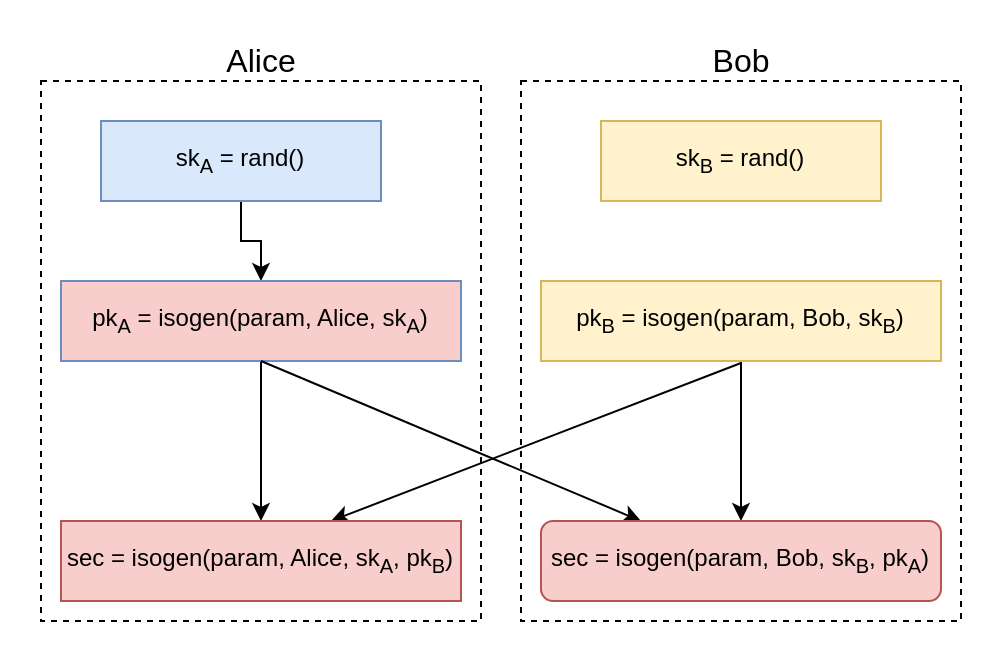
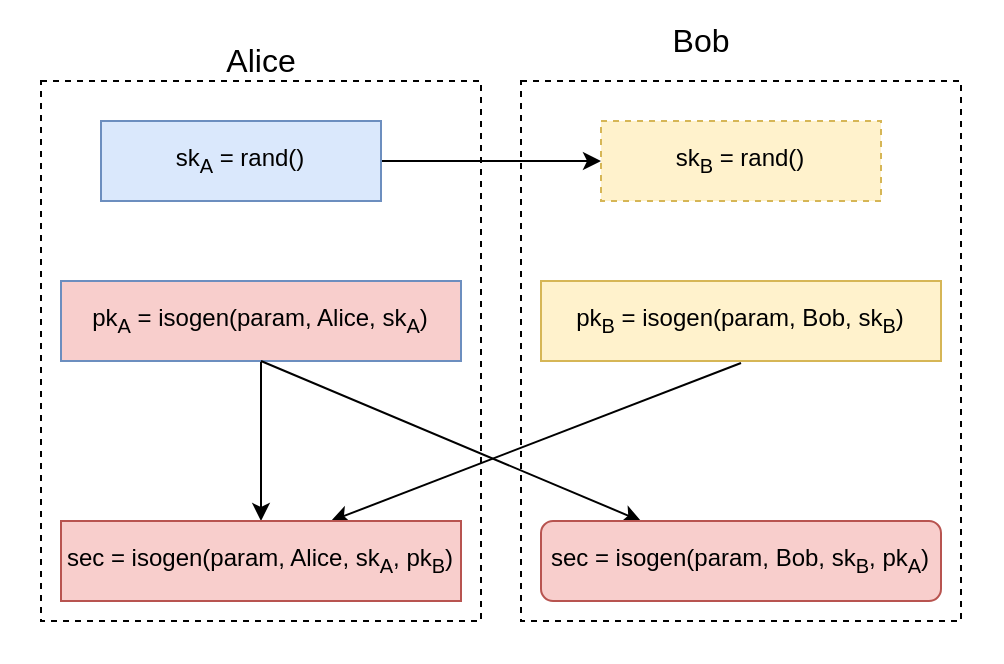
(741, 61) -> (701, 41)
(741, 161) -> (741, 161)
(244, 241) -> (484, 161)
(741, 434) -> none
